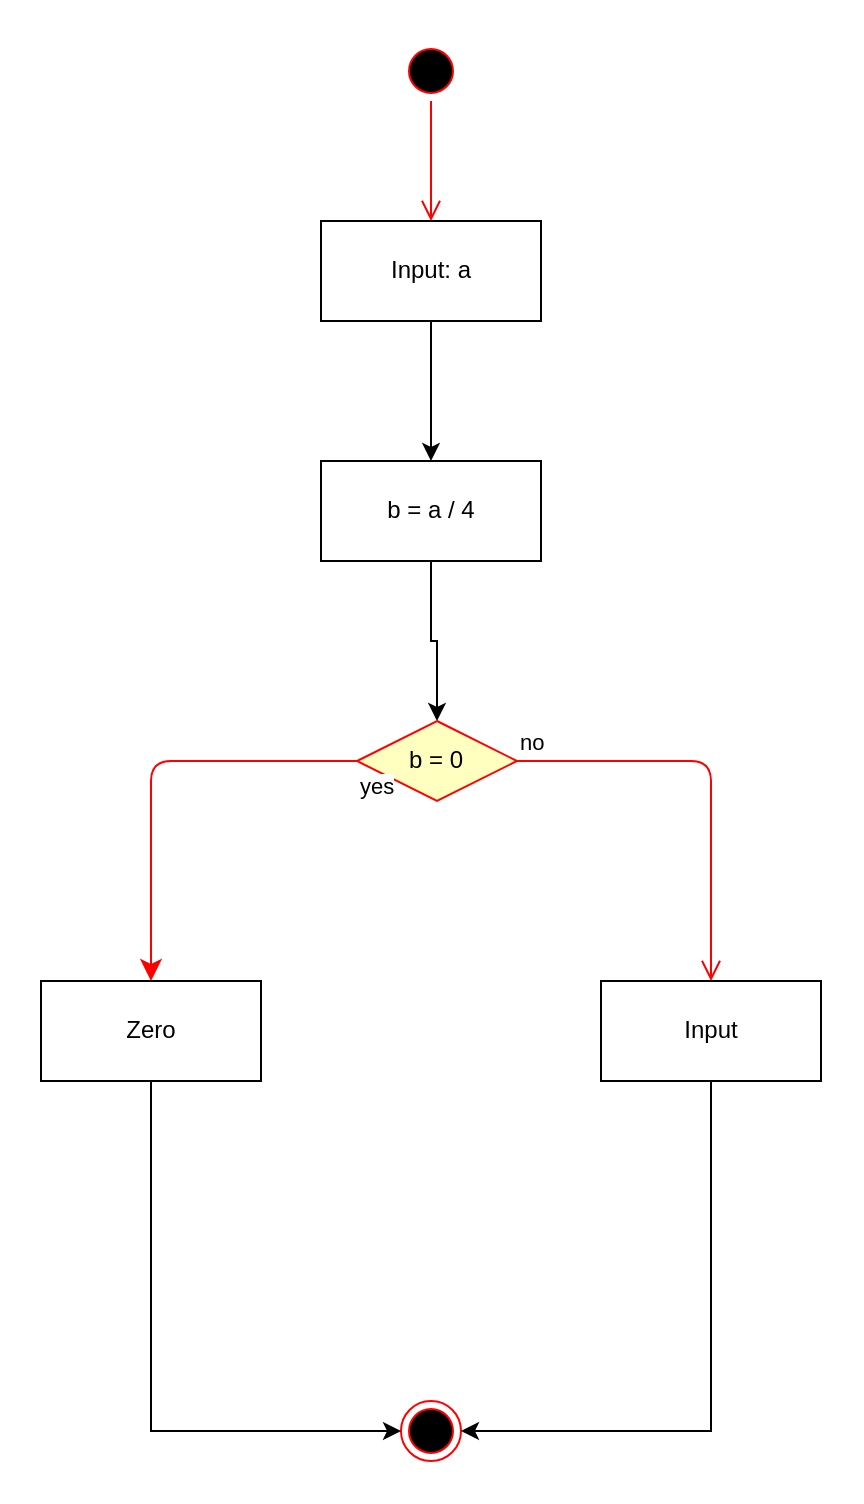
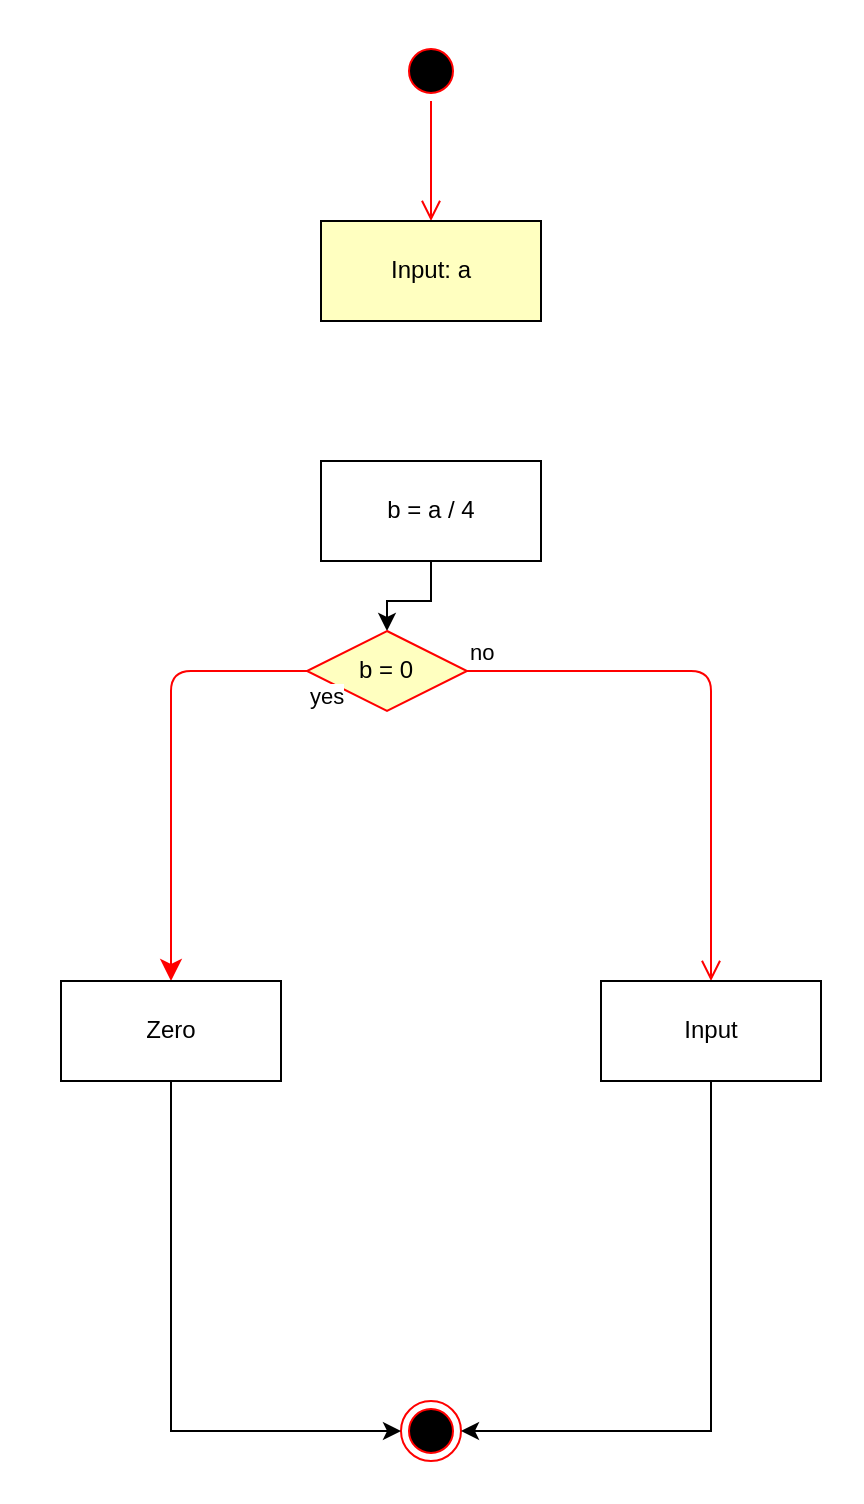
(431, 271) -> (431, 271)
(431, 384) -> none
(437, 761) -> (387, 671)
(151, 1031) -> (171, 1031)
